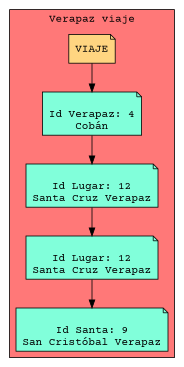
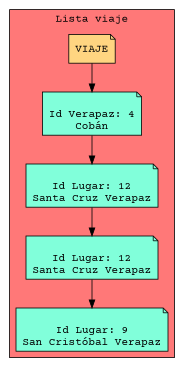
(92, 19) -> (92, 19)
(92, 330) -> (92, 330)
